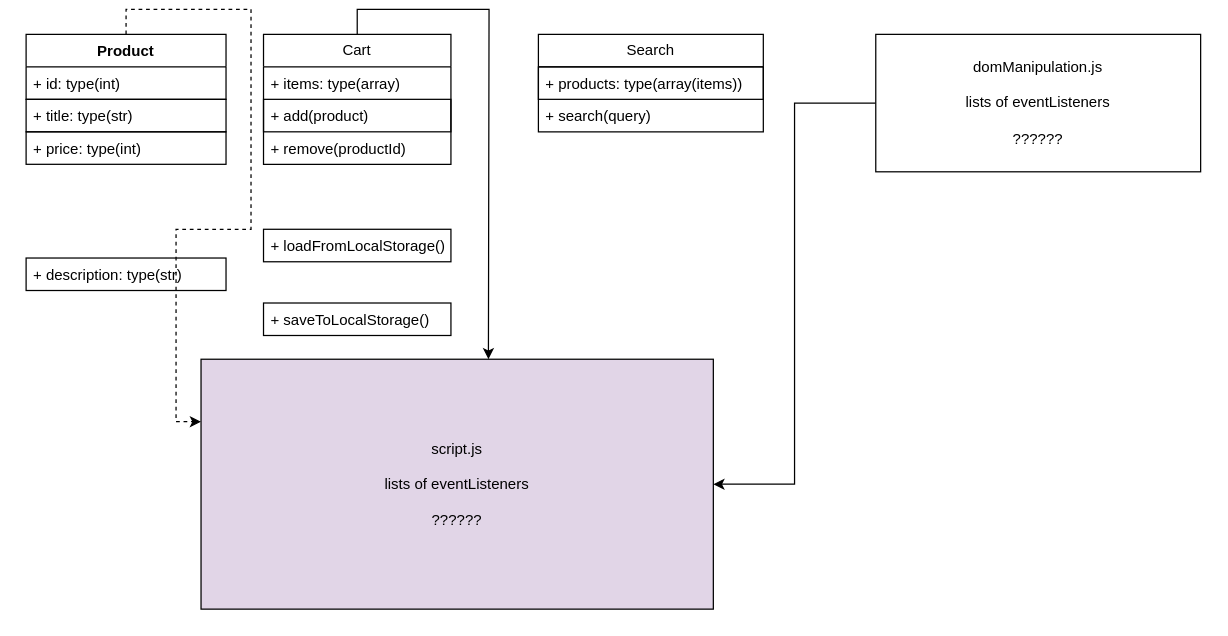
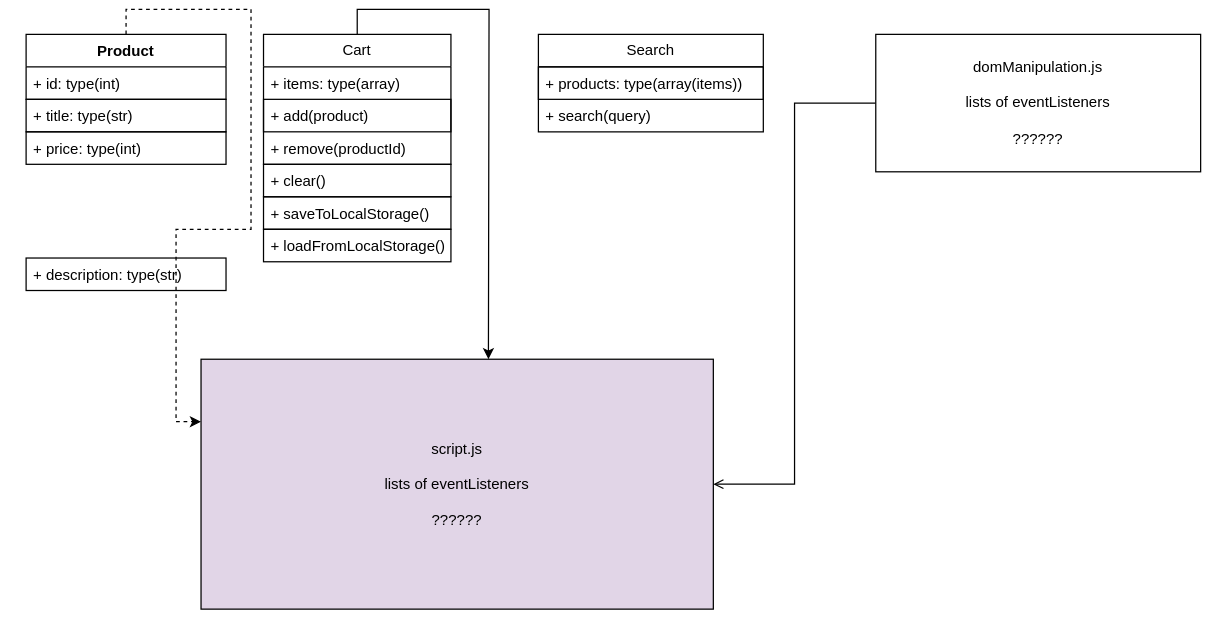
none -> (357, 181)
(357, 319) -> (357, 213)
(723, 484) -> (721, 484)
